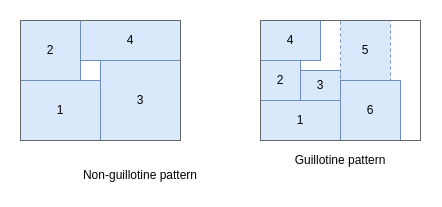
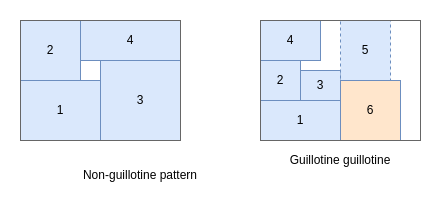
(371, 111) -> (371, 111)
(341, 161) -> (341, 161)
